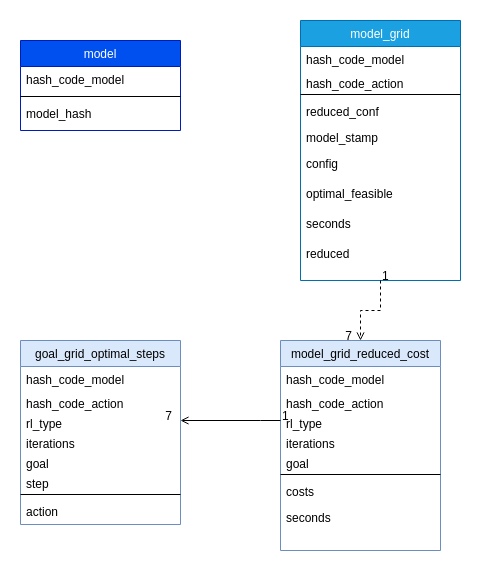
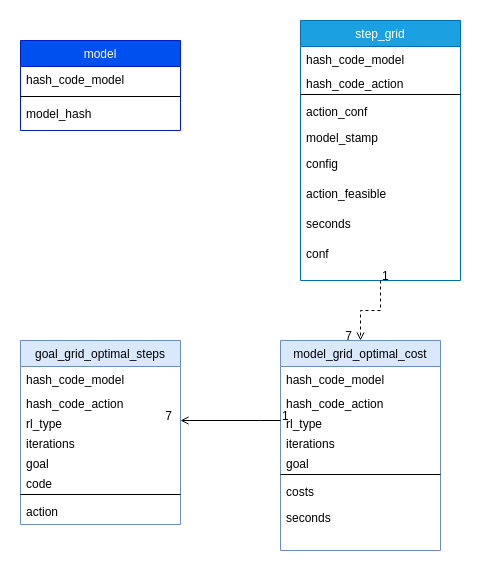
(380, 34) -> (380, 34)
(346, 112) -> (341, 112)
(354, 194) -> (352, 194)
(330, 254) -> (319, 254)
(360, 354) -> (360, 354)
(39, 484) -> (39, 484)
